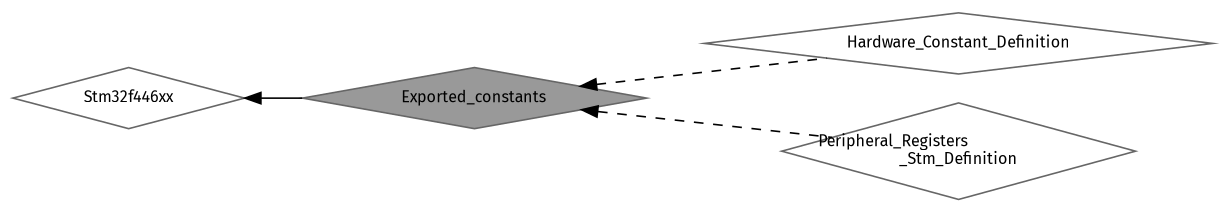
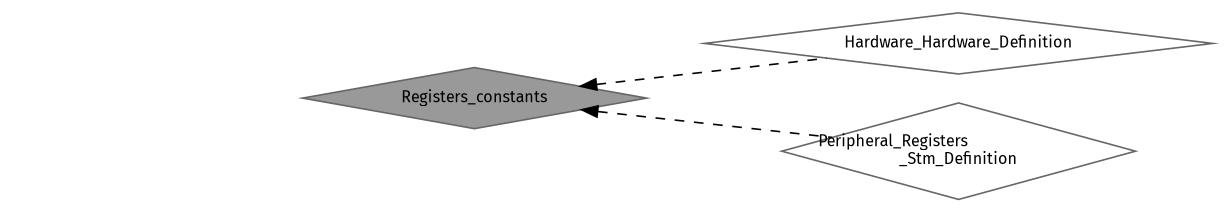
(959, 43) -> (959, 43)
(129, 98) -> none
(474, 98) -> (474, 98)
